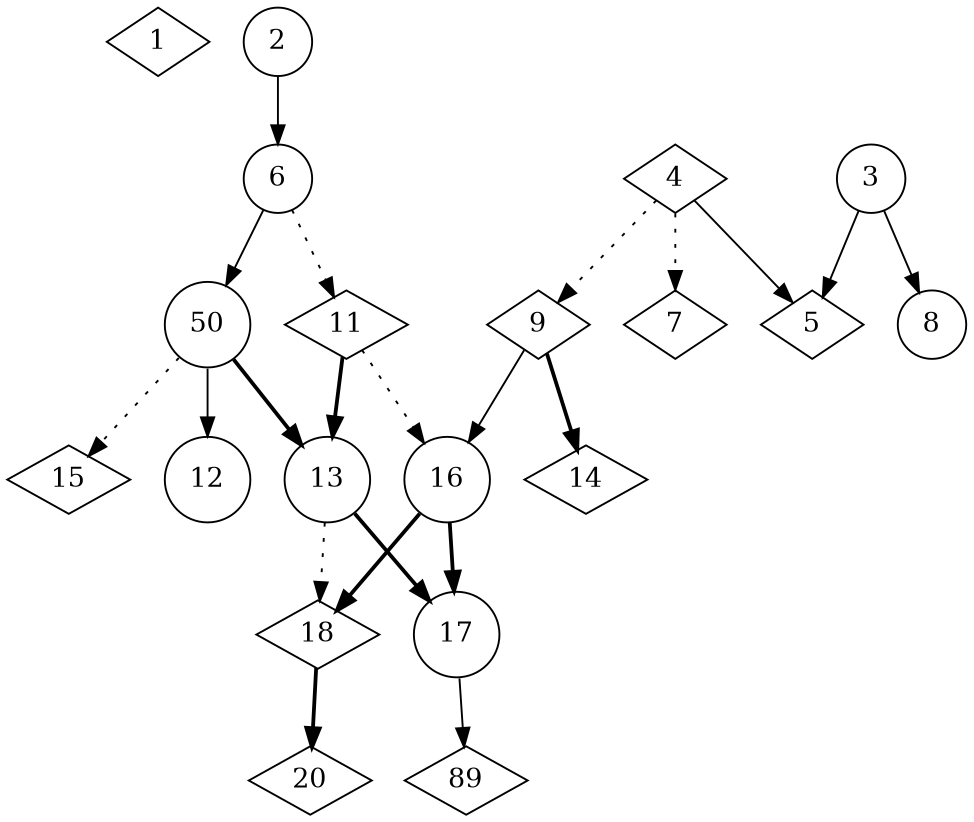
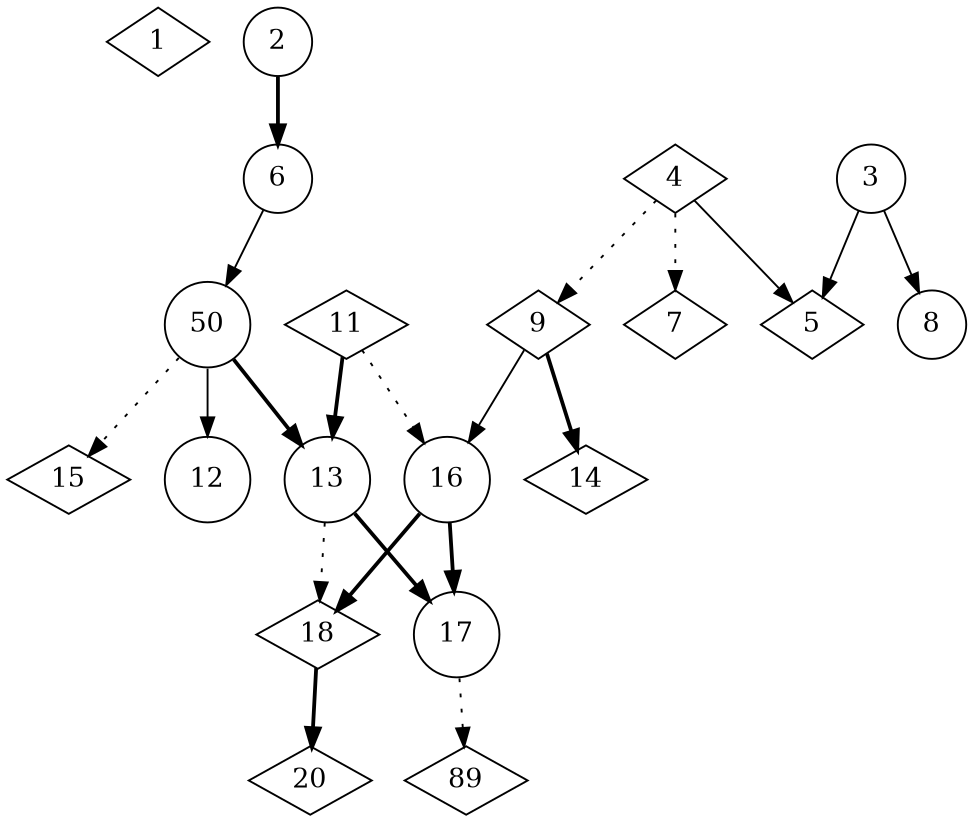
(278, 101) -> (278, 101)
(309, 245) -> none
(461, 703) -> (461, 703)
